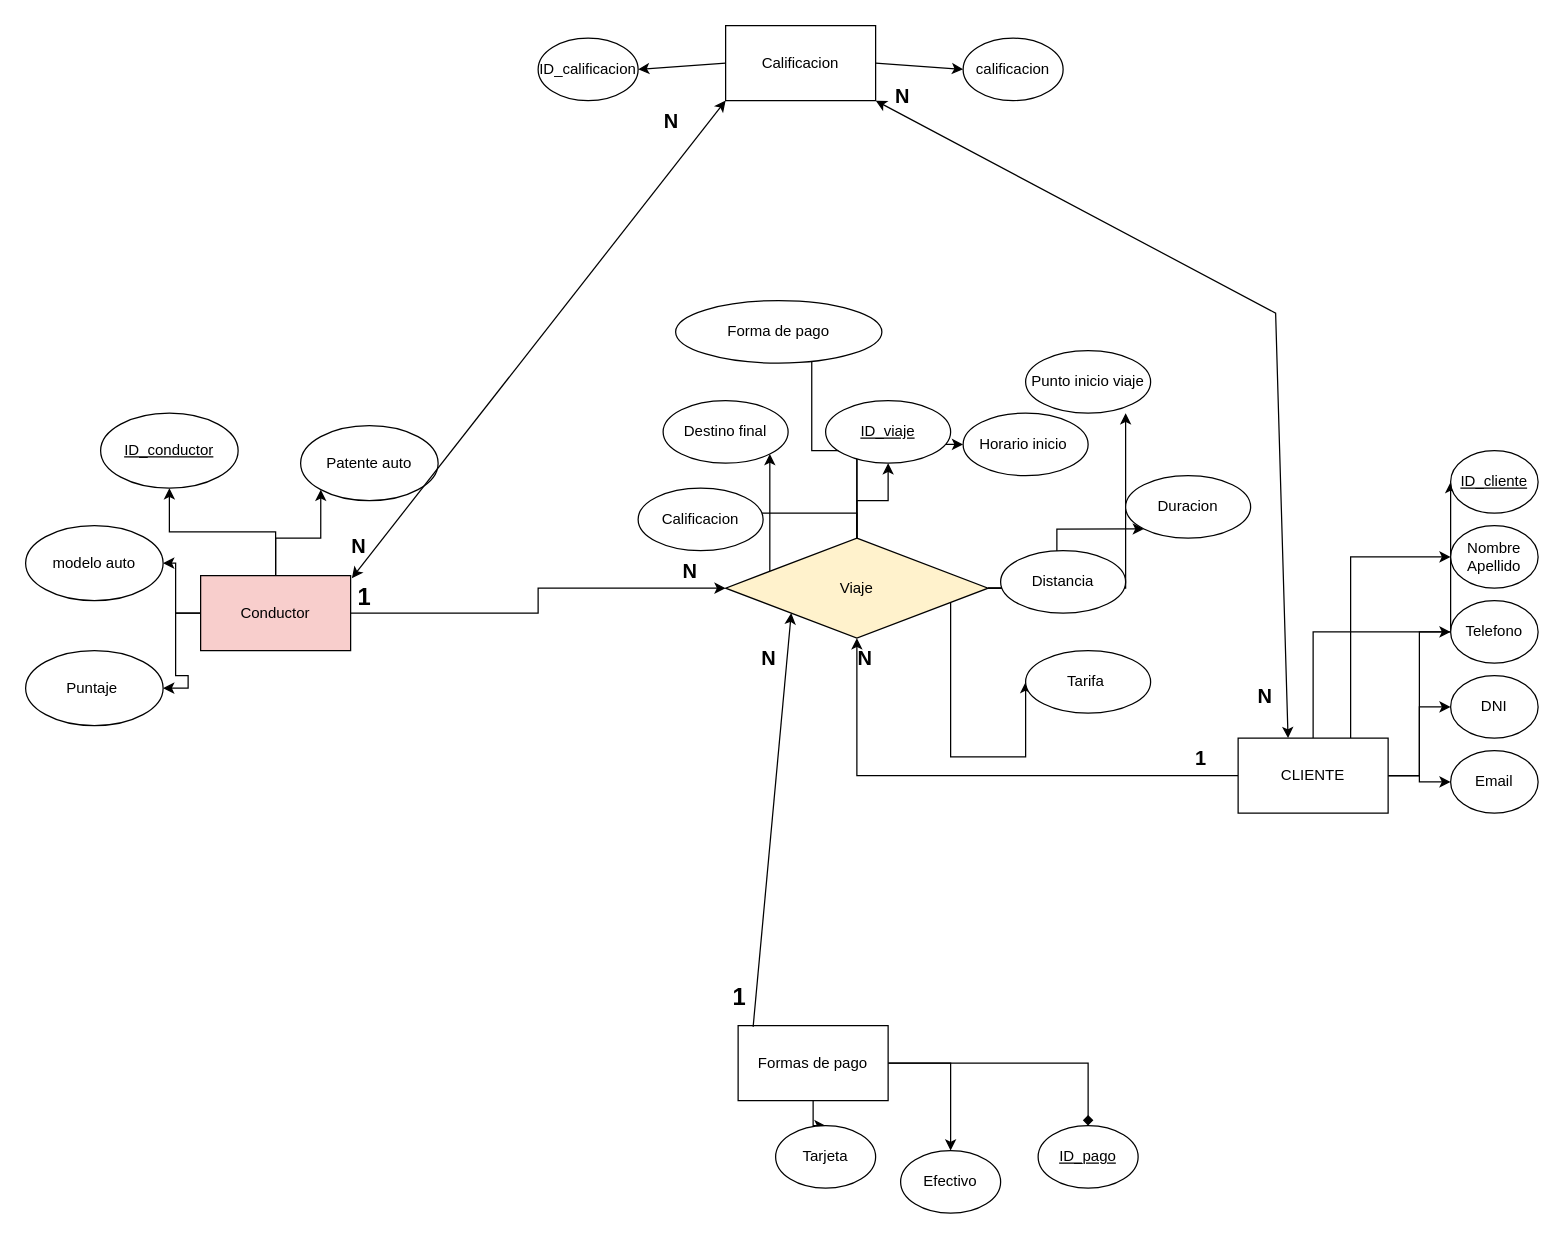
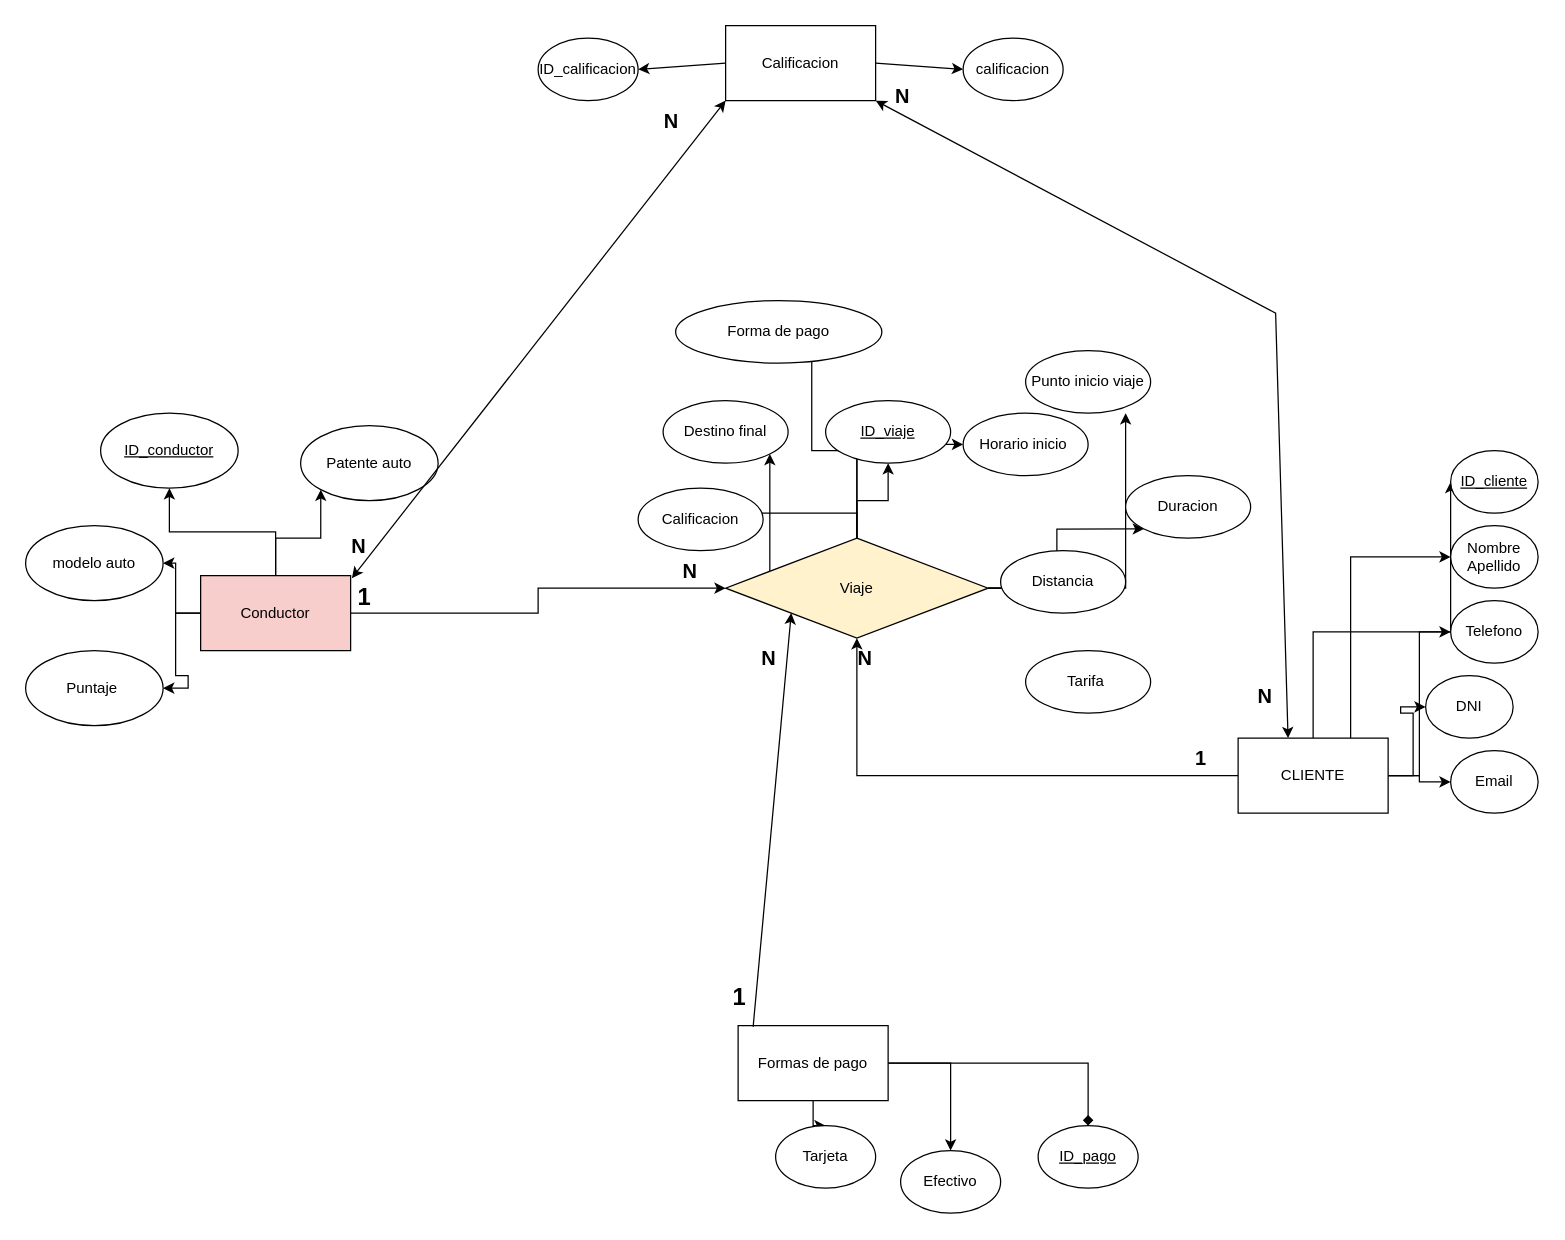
(1494, 707) -> (1469, 707)
(951, 751) -> none
